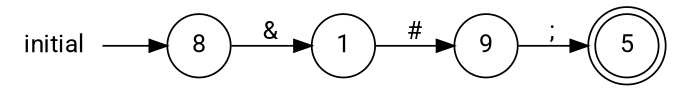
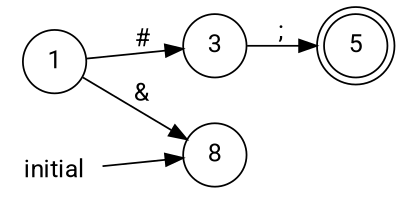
(263, 46) -> (127, 104)
(486, 46) -> (215, 46)
